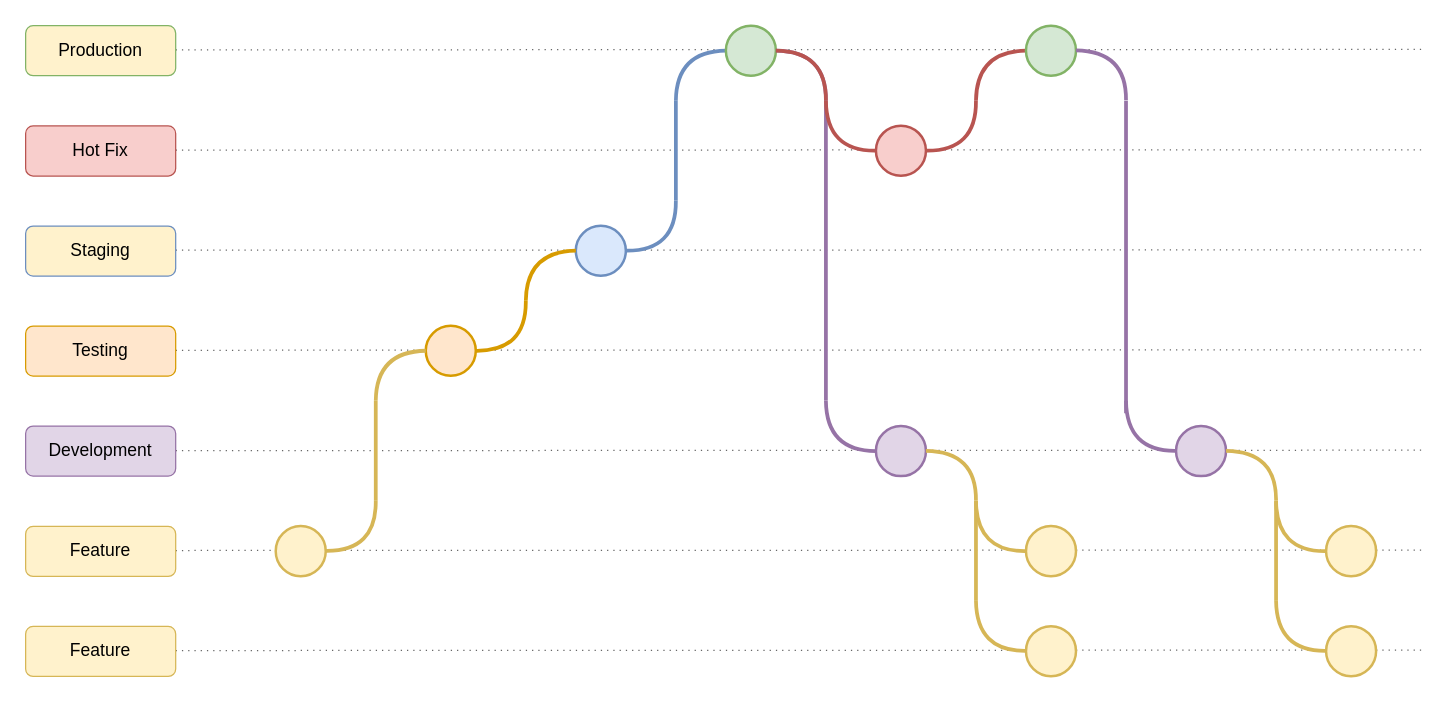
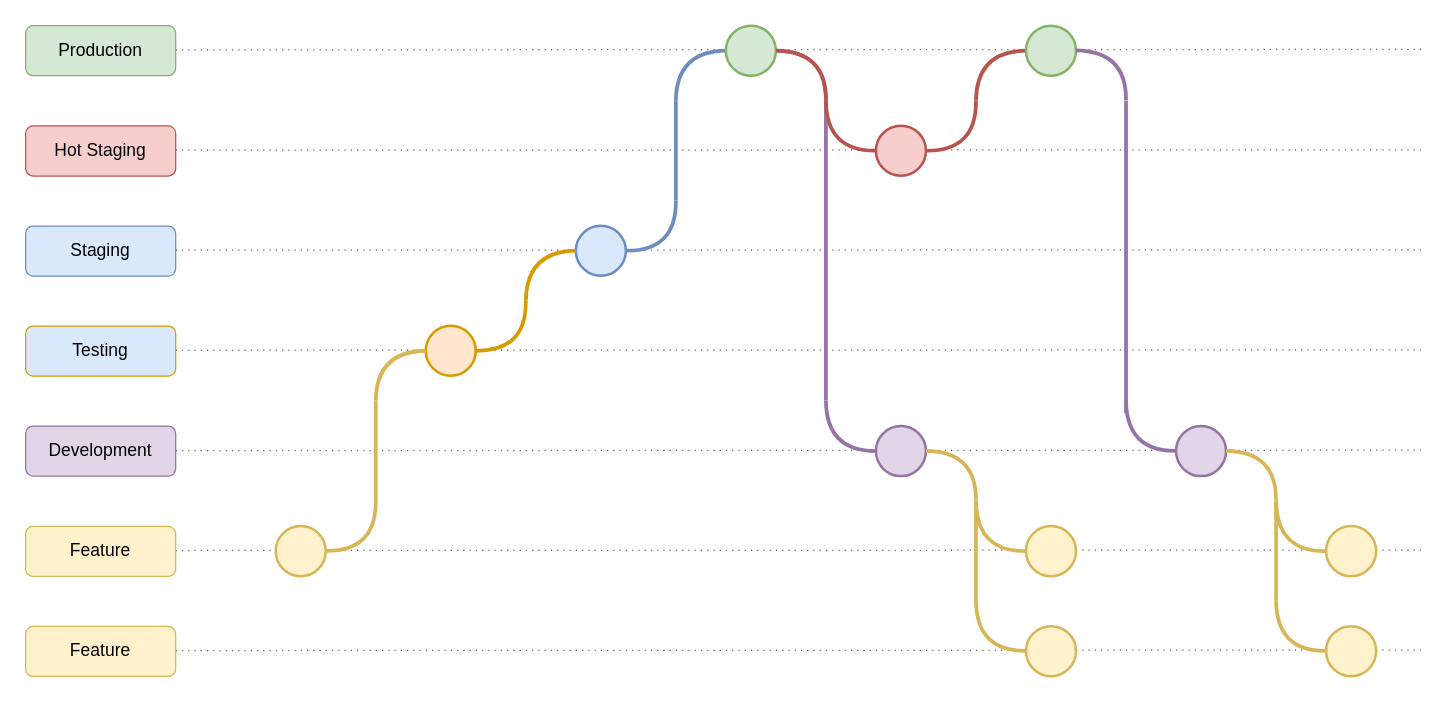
(101, 51) -> (101, 51)
(101, 151) -> (101, 151)
(101, 251) -> (101, 251)
(101, 351) -> (101, 351)
